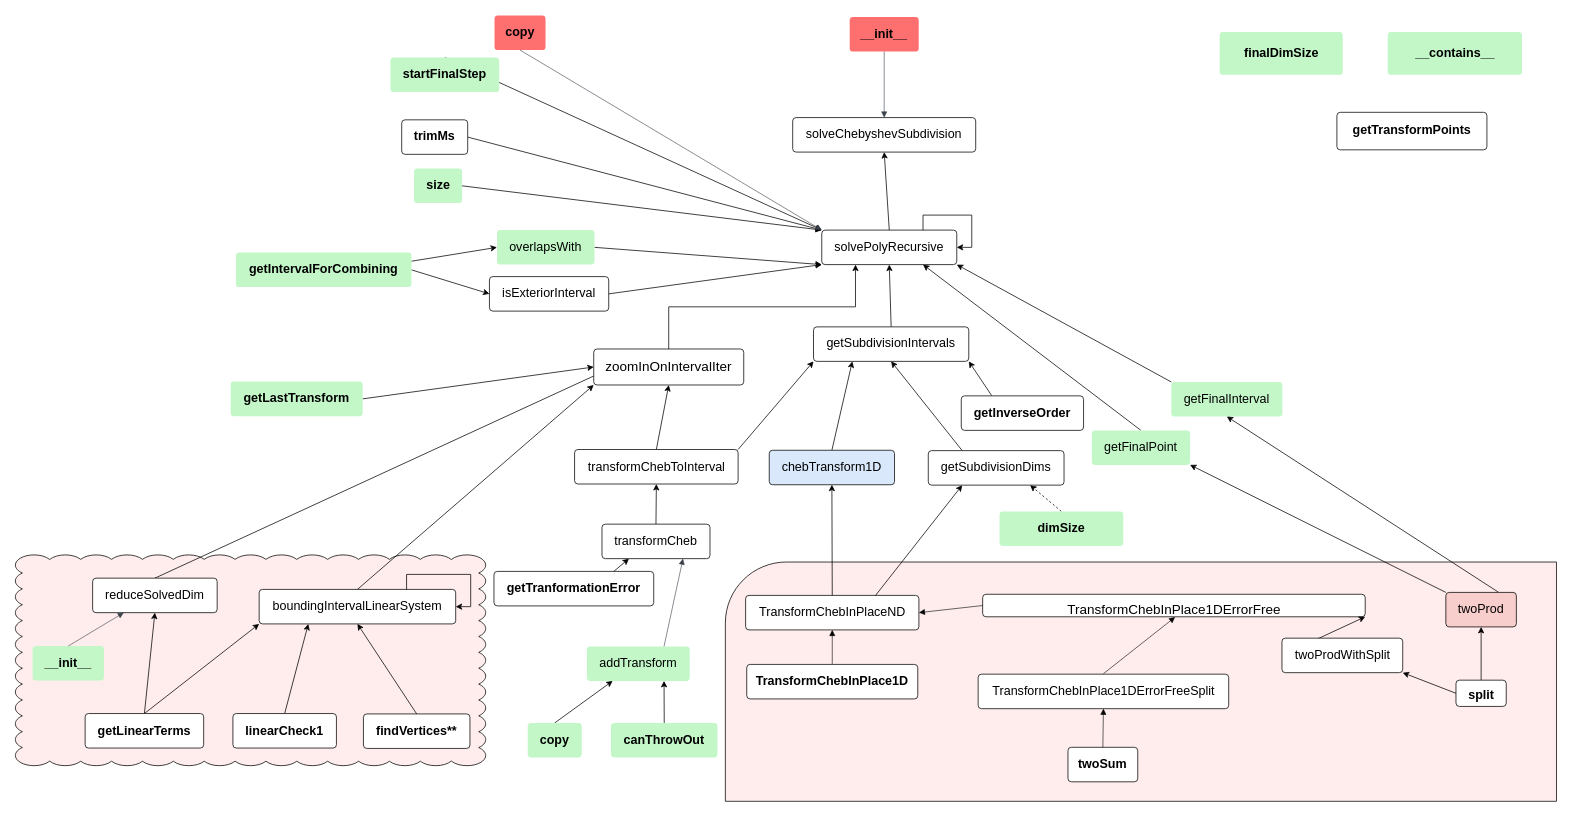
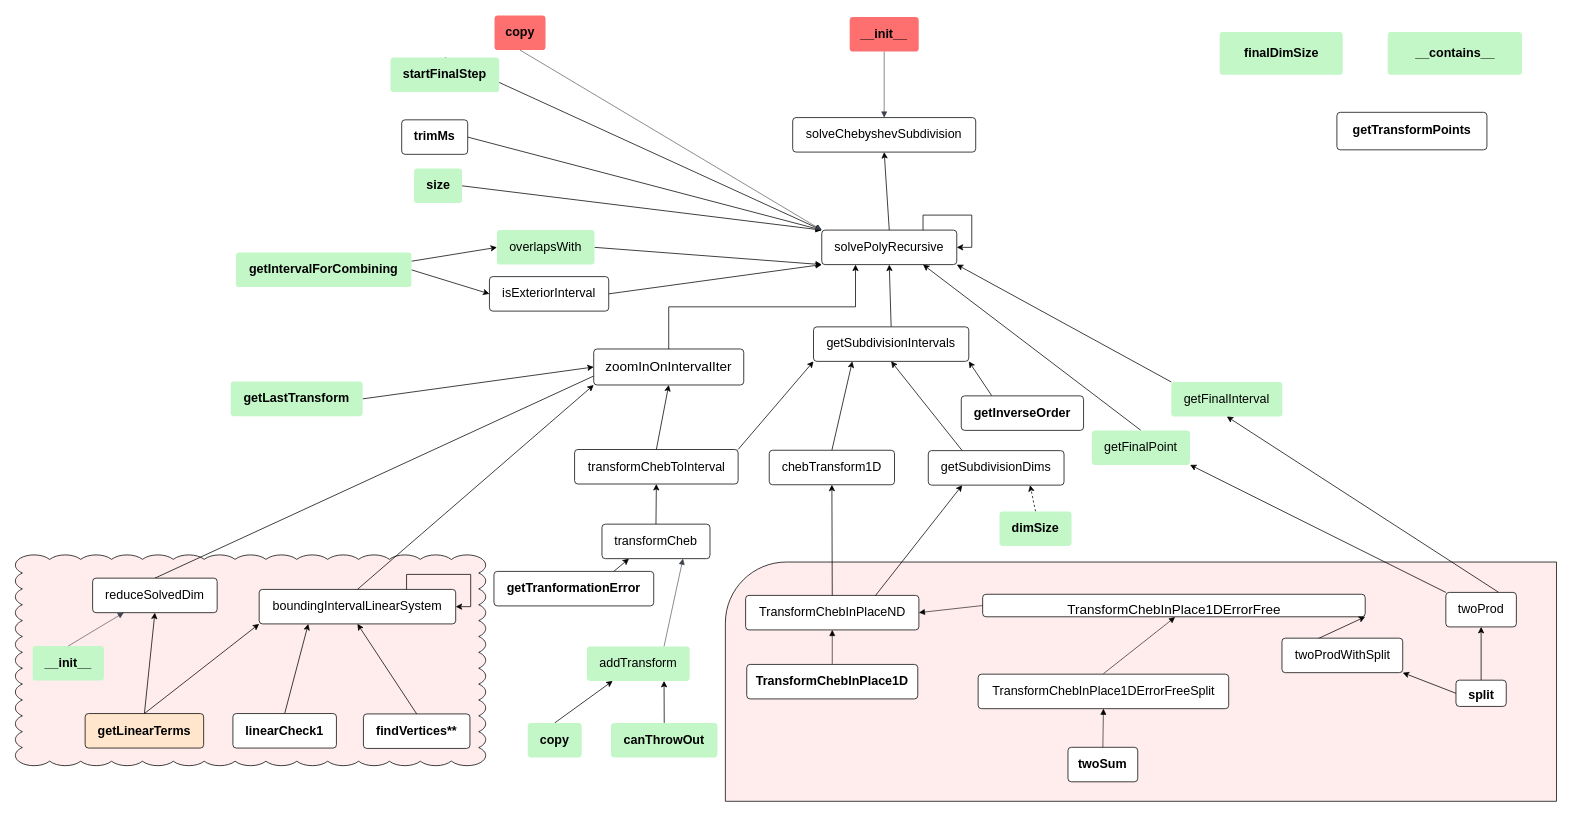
(832, 467) -> (832, 467)
(1061, 528) -> (1035, 528)
(1481, 609) -> (1481, 609)
(144, 731) -> (144, 731)
